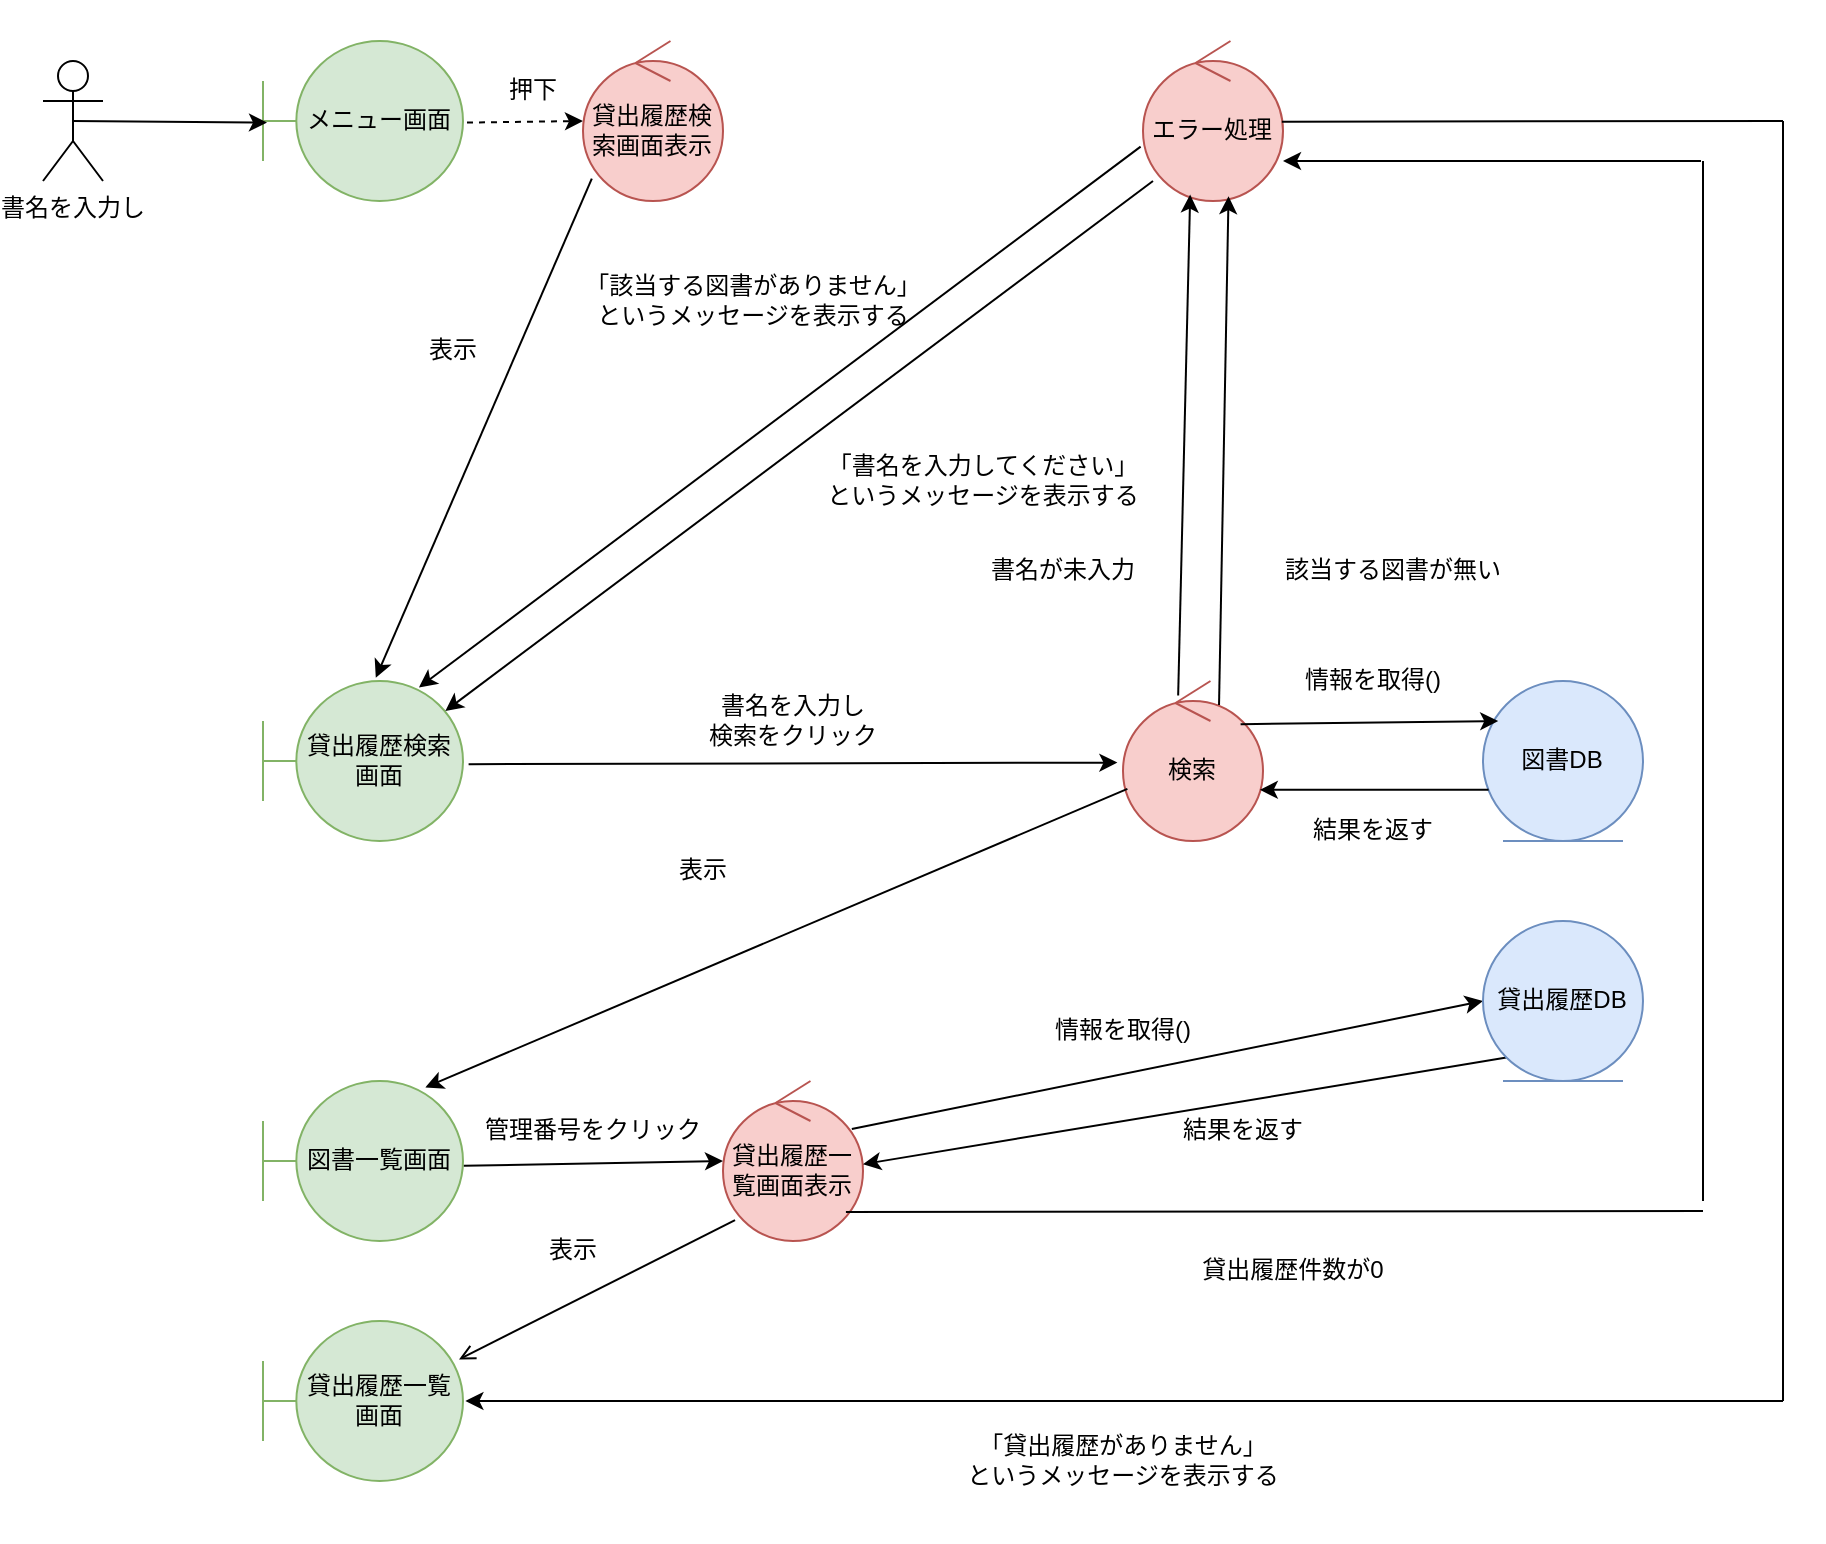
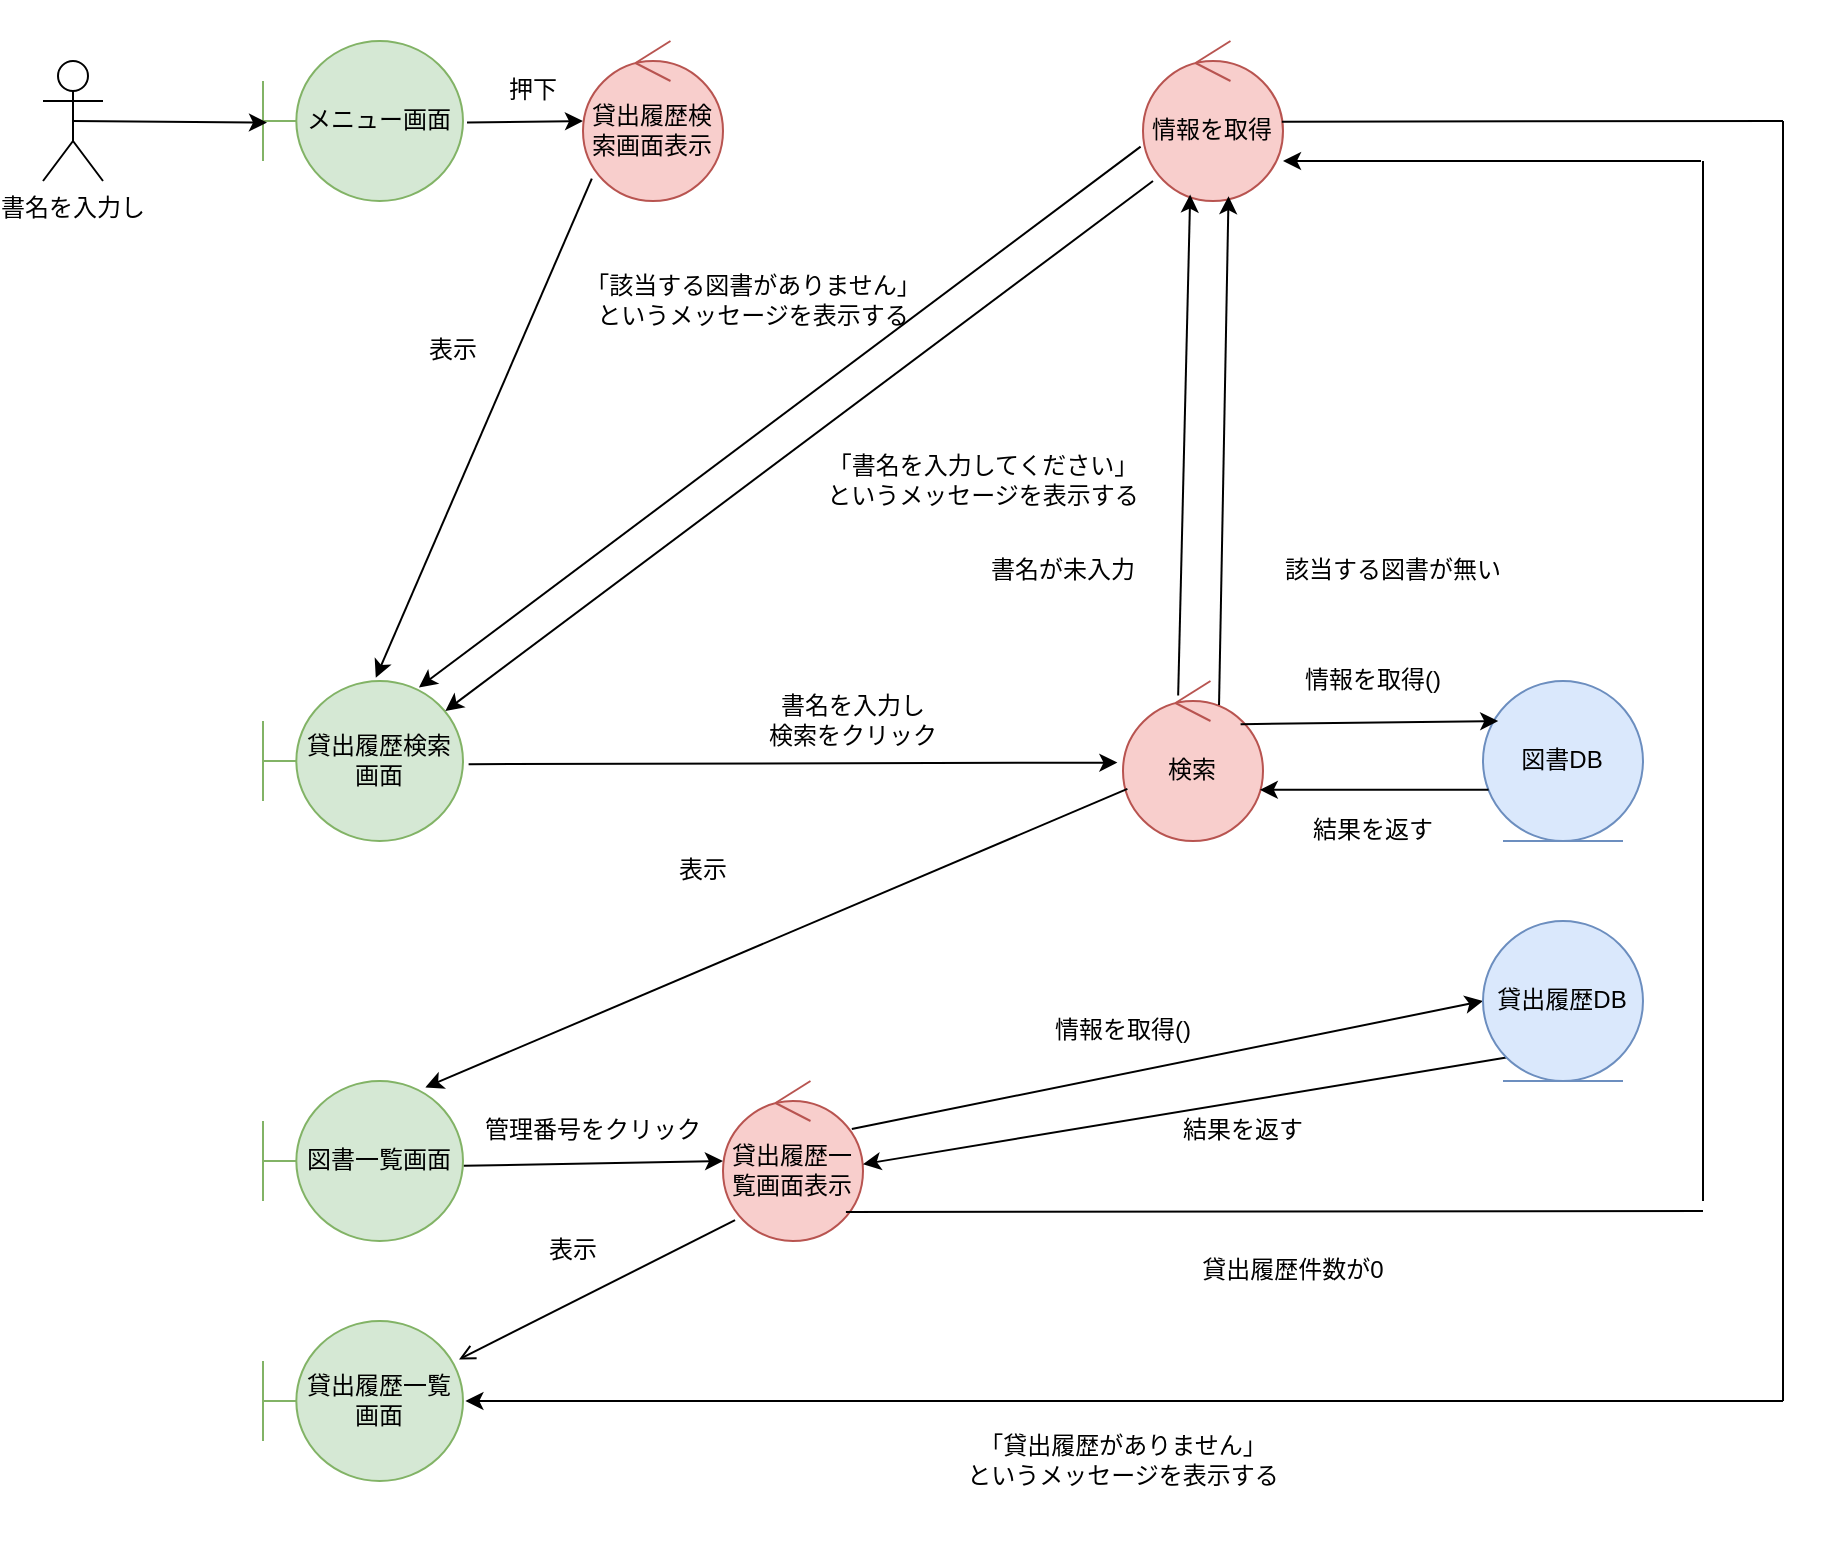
(516, 122) -> (516, 122)
(1213, 131) -> (1213, 131)
(793, 721) -> (853, 721)
